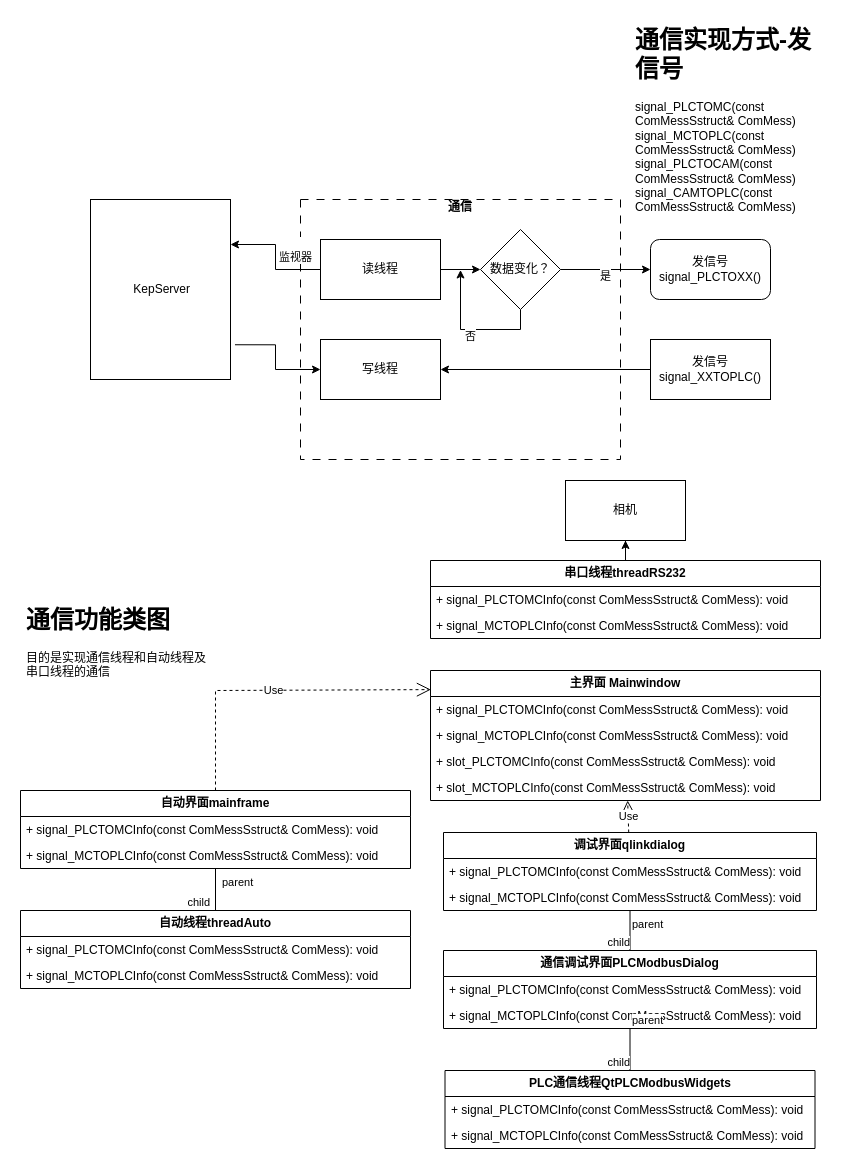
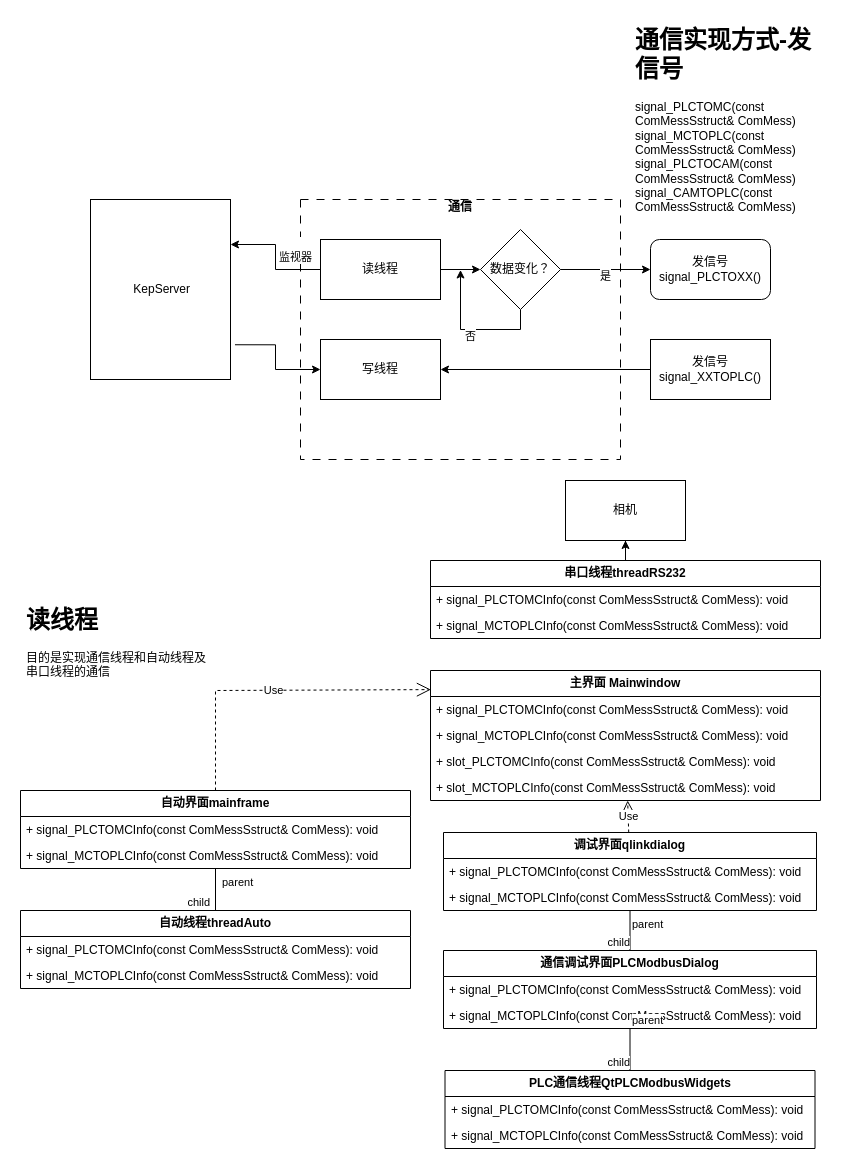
(118, 612) -> (118, 612)
